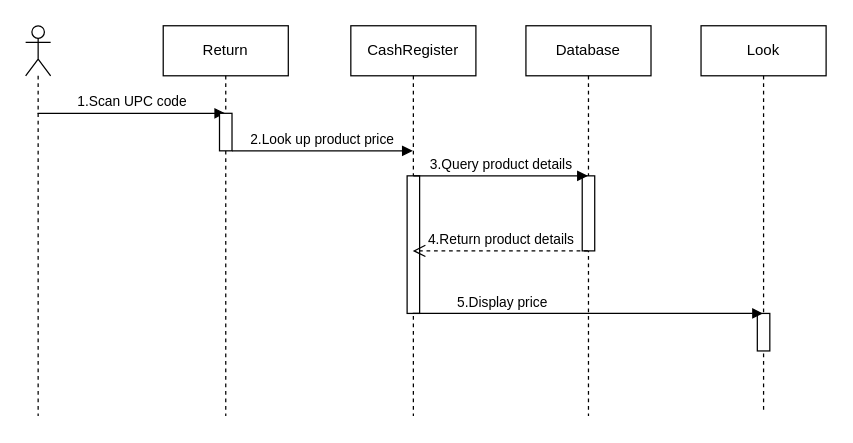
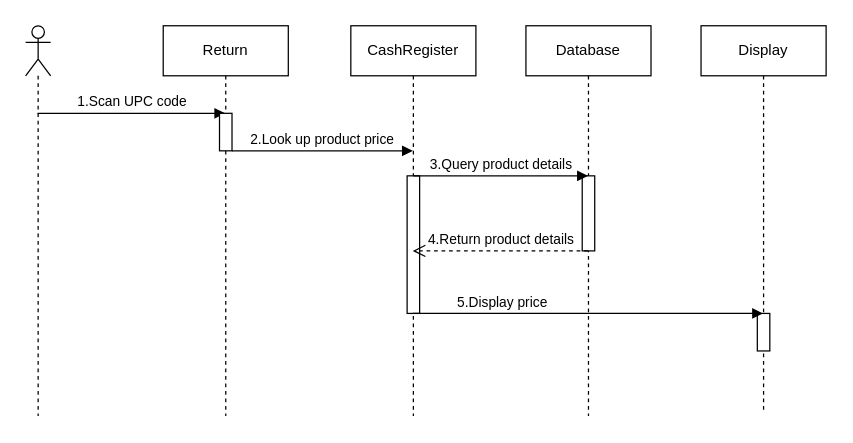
(763, 51) -> (763, 51)
